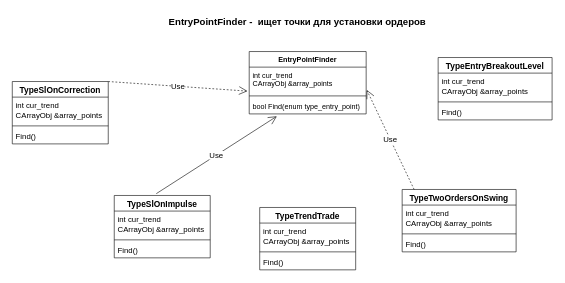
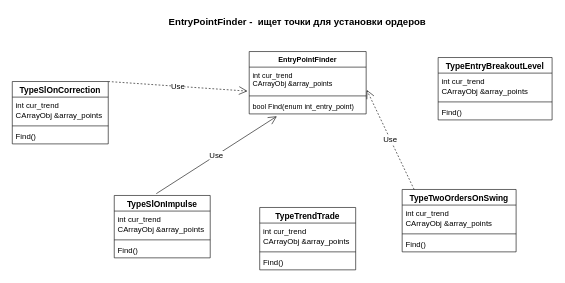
(312, 106) -> (309, 106)
